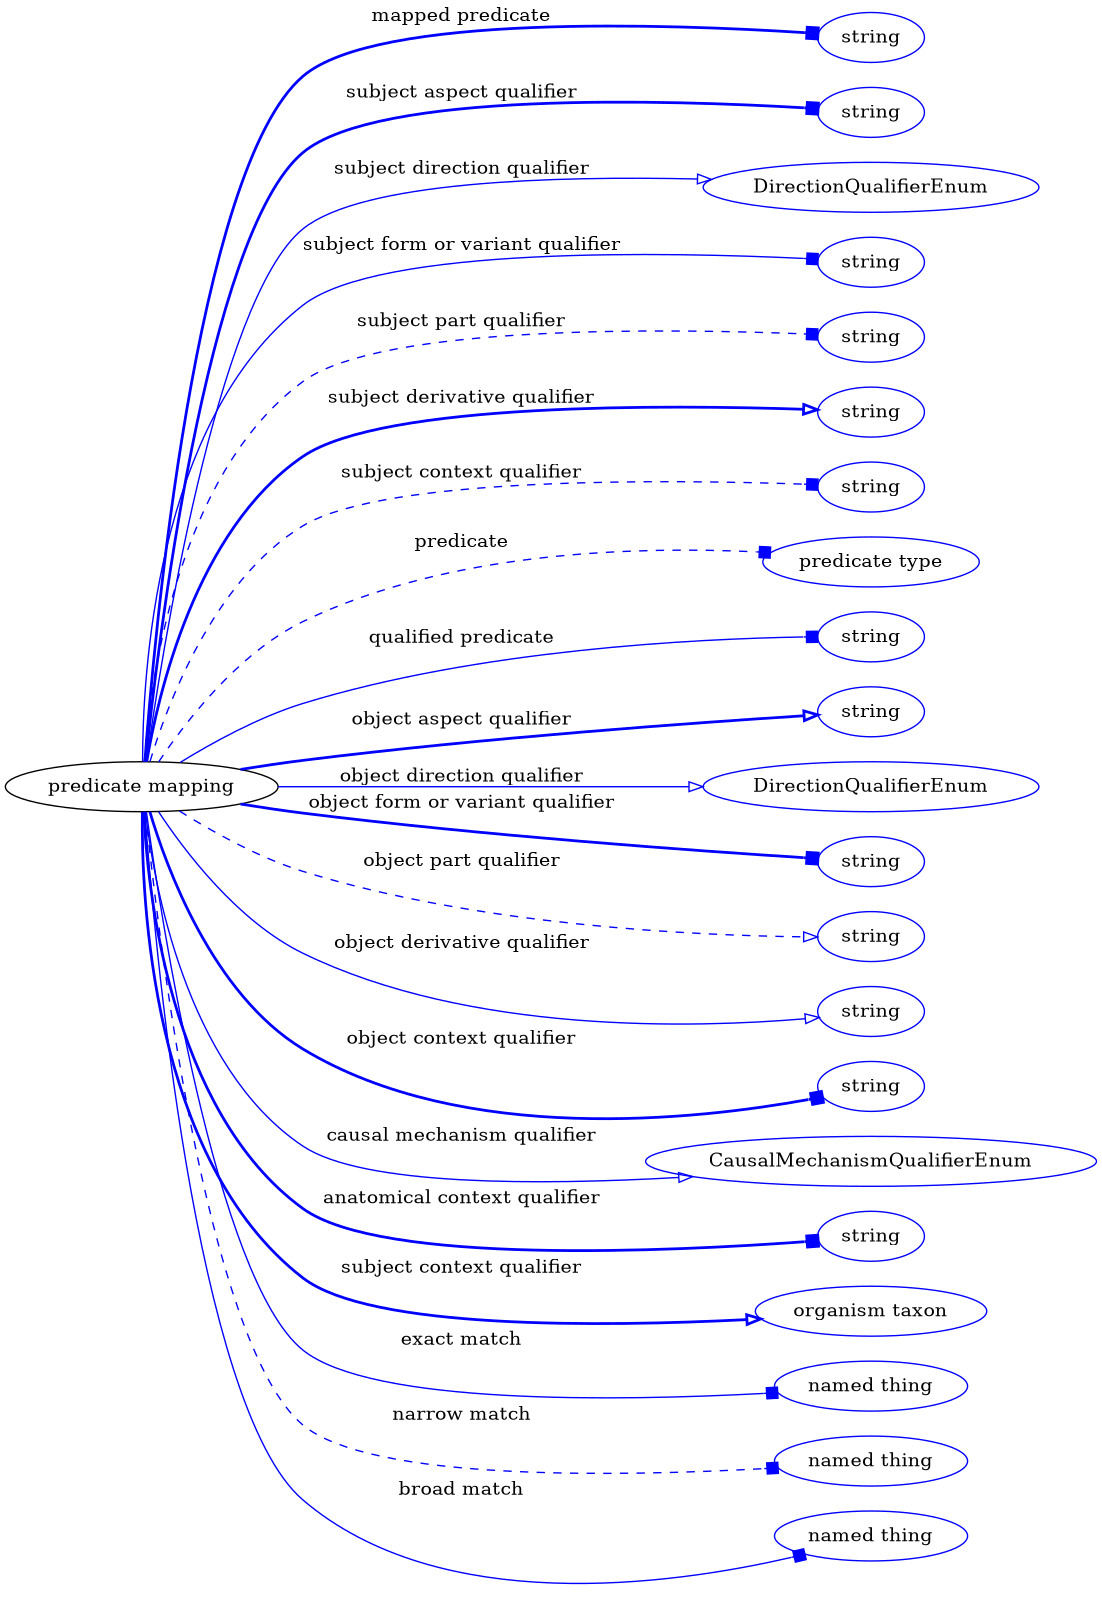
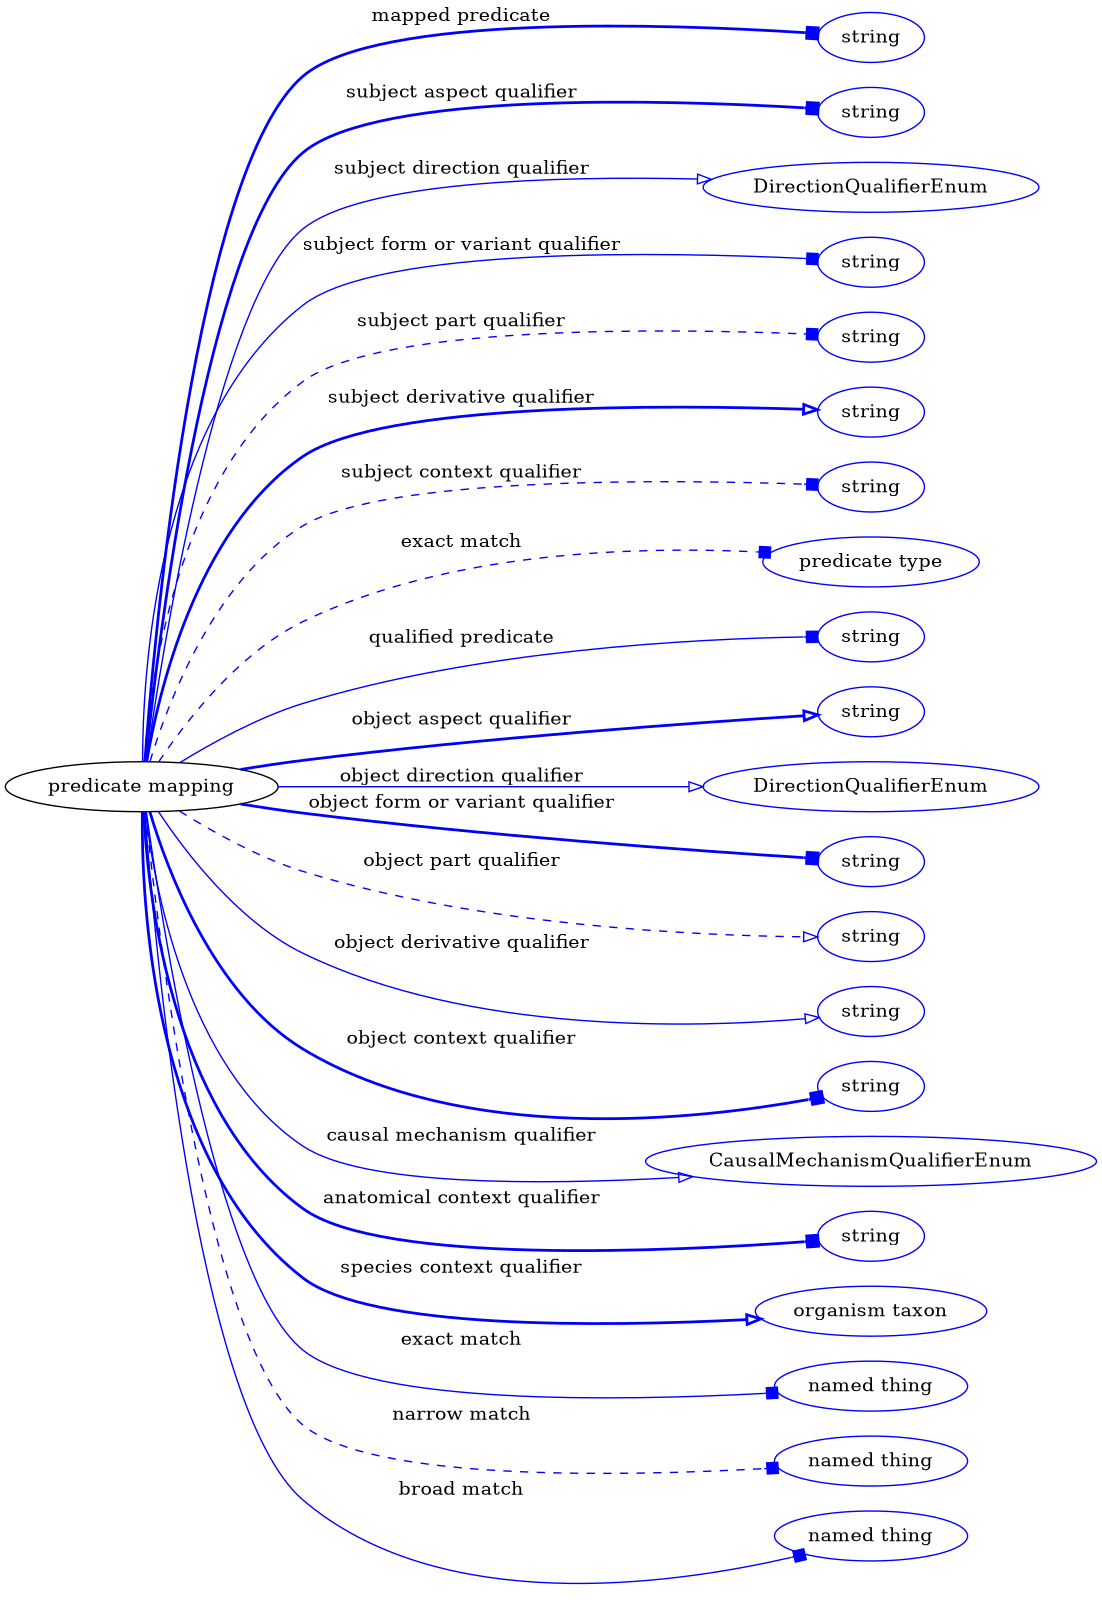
(462, 542) -> (462, 542)
(462, 1268) -> (462, 1268)
